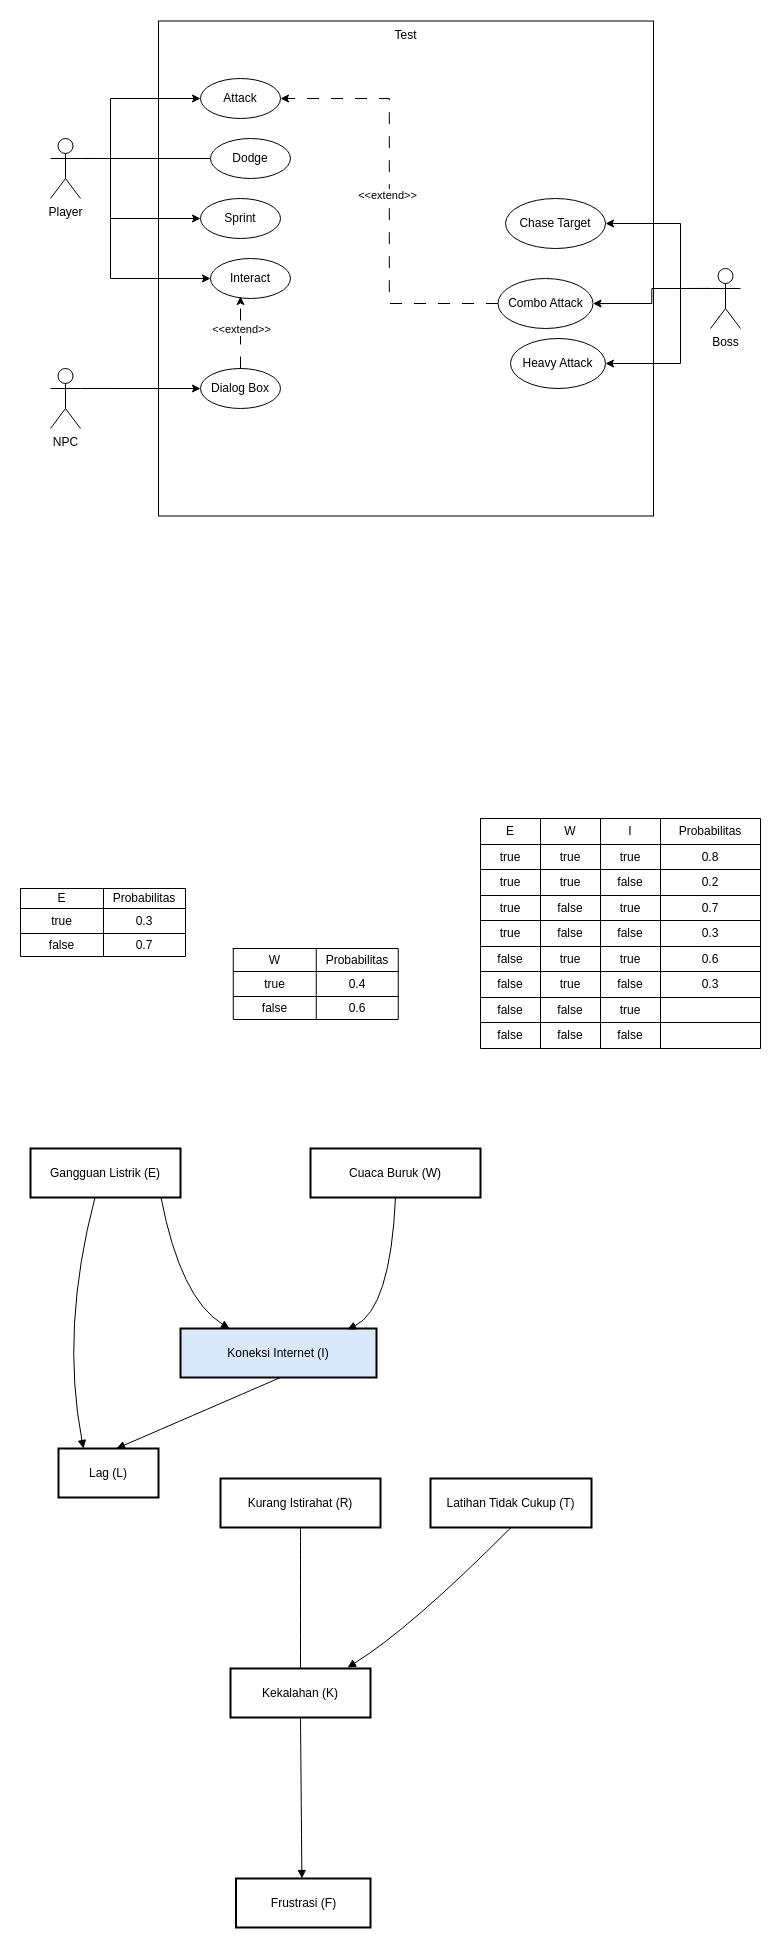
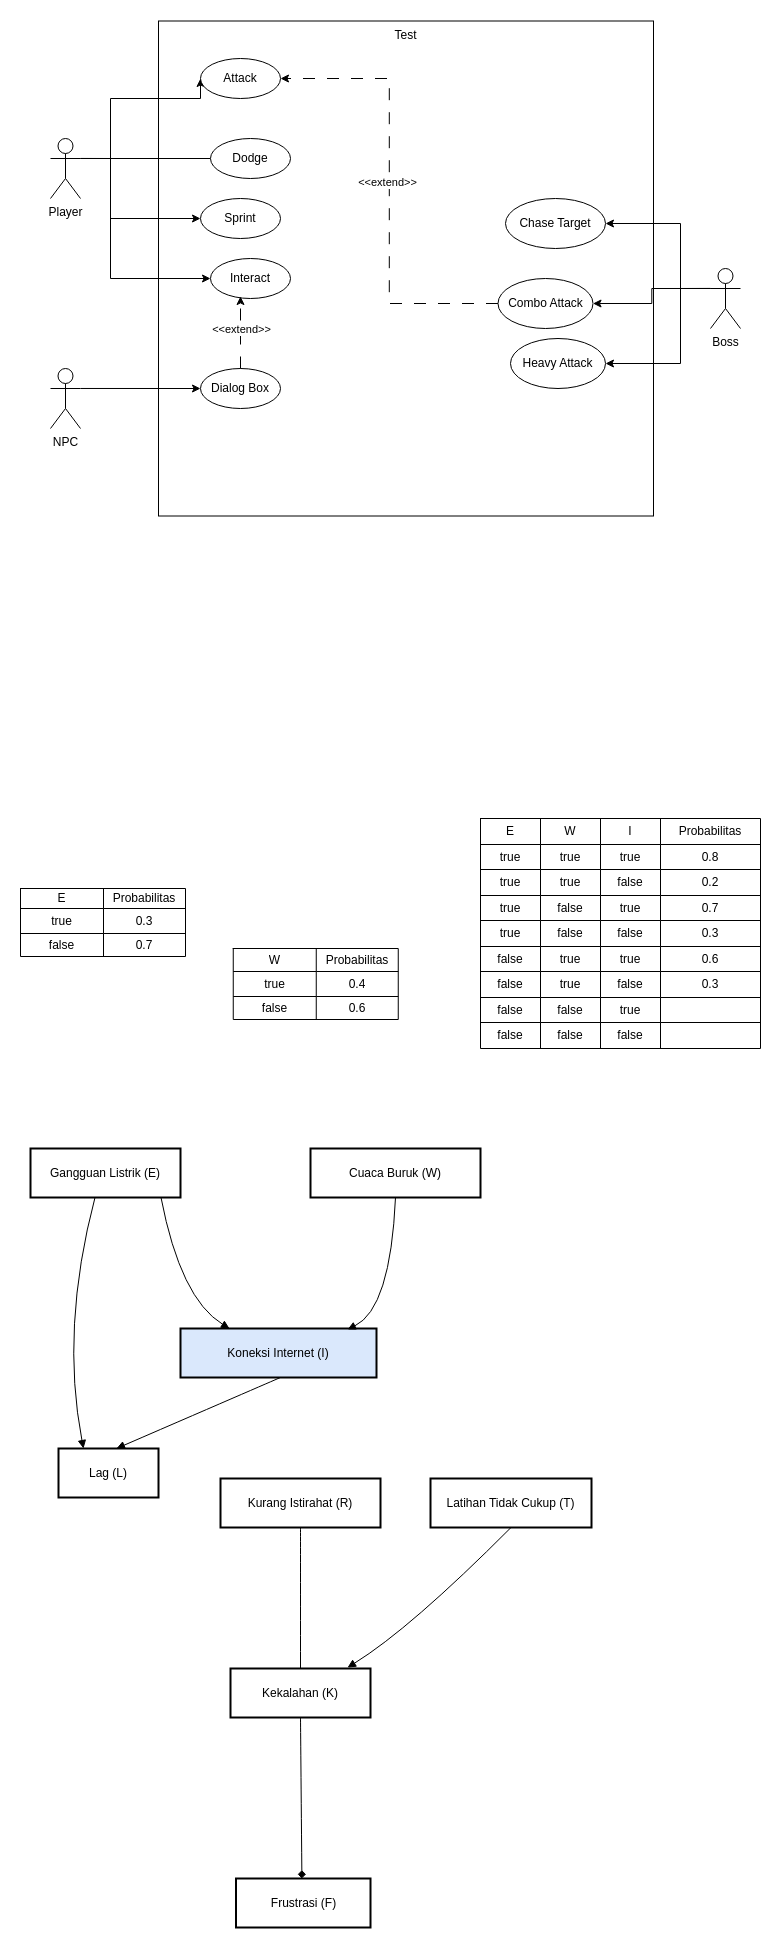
(241, 99) -> (241, 79)
(302, 1869) -> (302, 1869)
